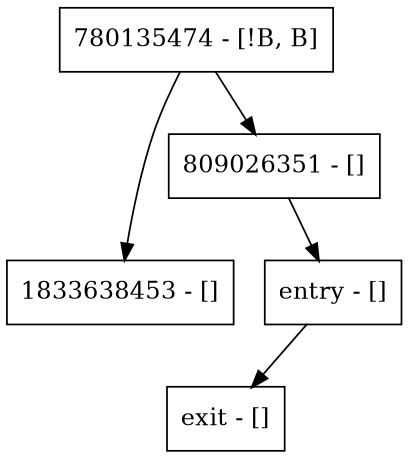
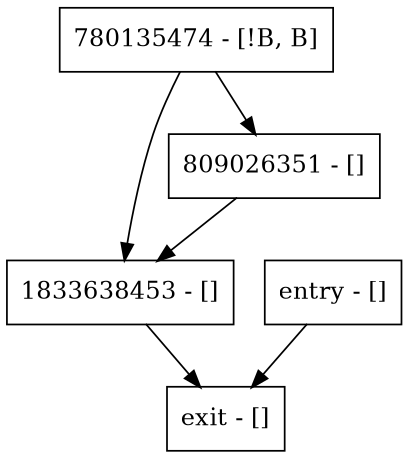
(300, 222) -> (204, 224)
none -> (167, 349)
